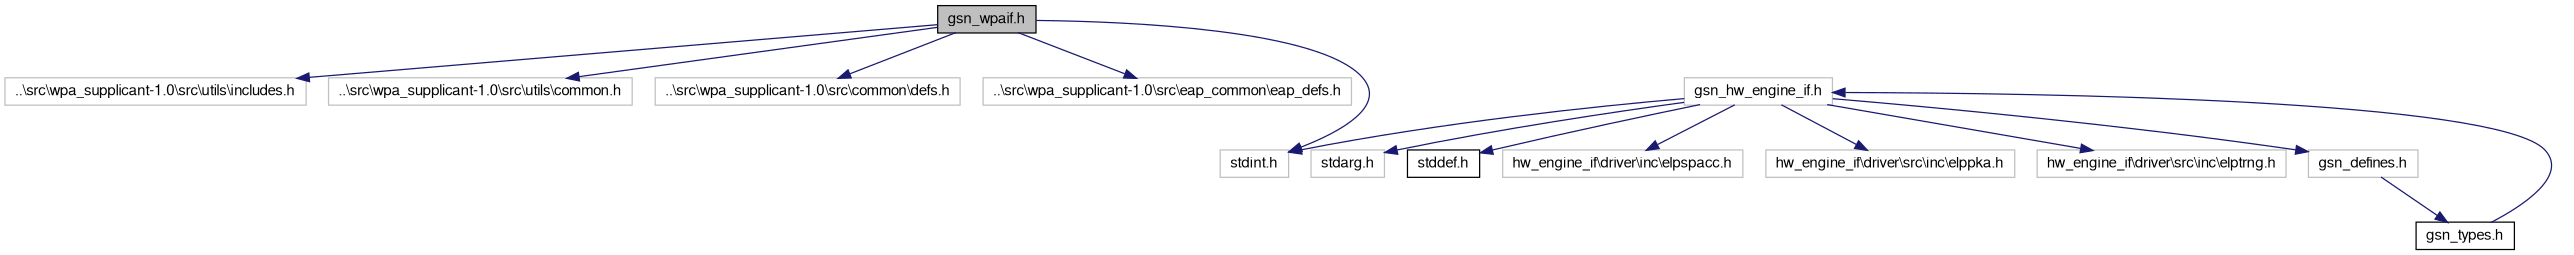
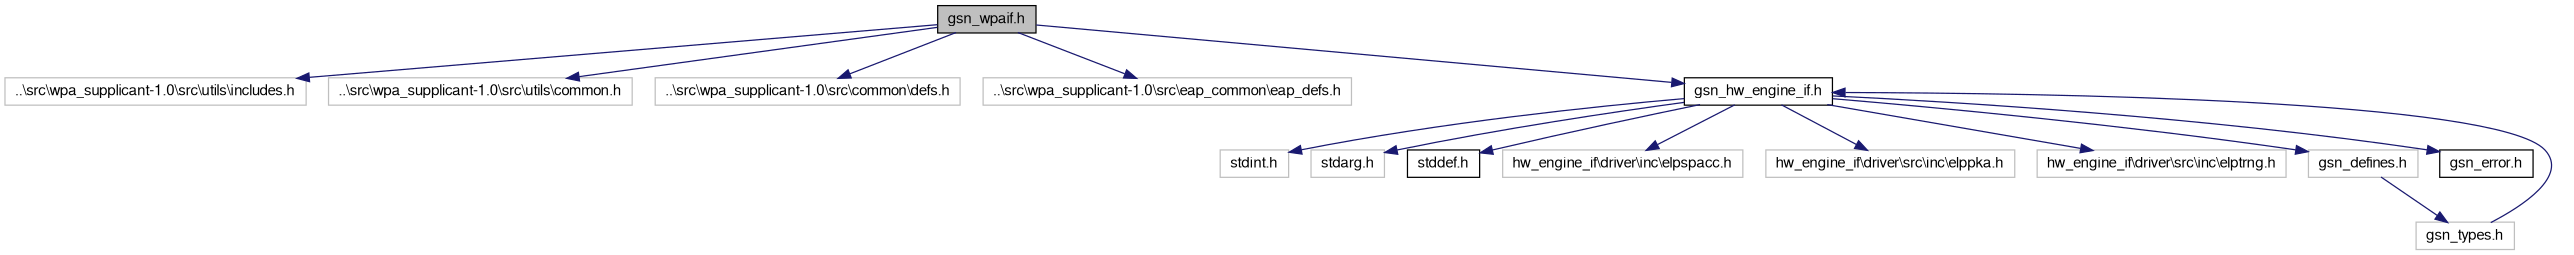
(1258, 37) -> (1354, 54)
(1758, 91) -> (1758, 91)
none -> (2486, 164)
(2465, 236) -> (2465, 236)
